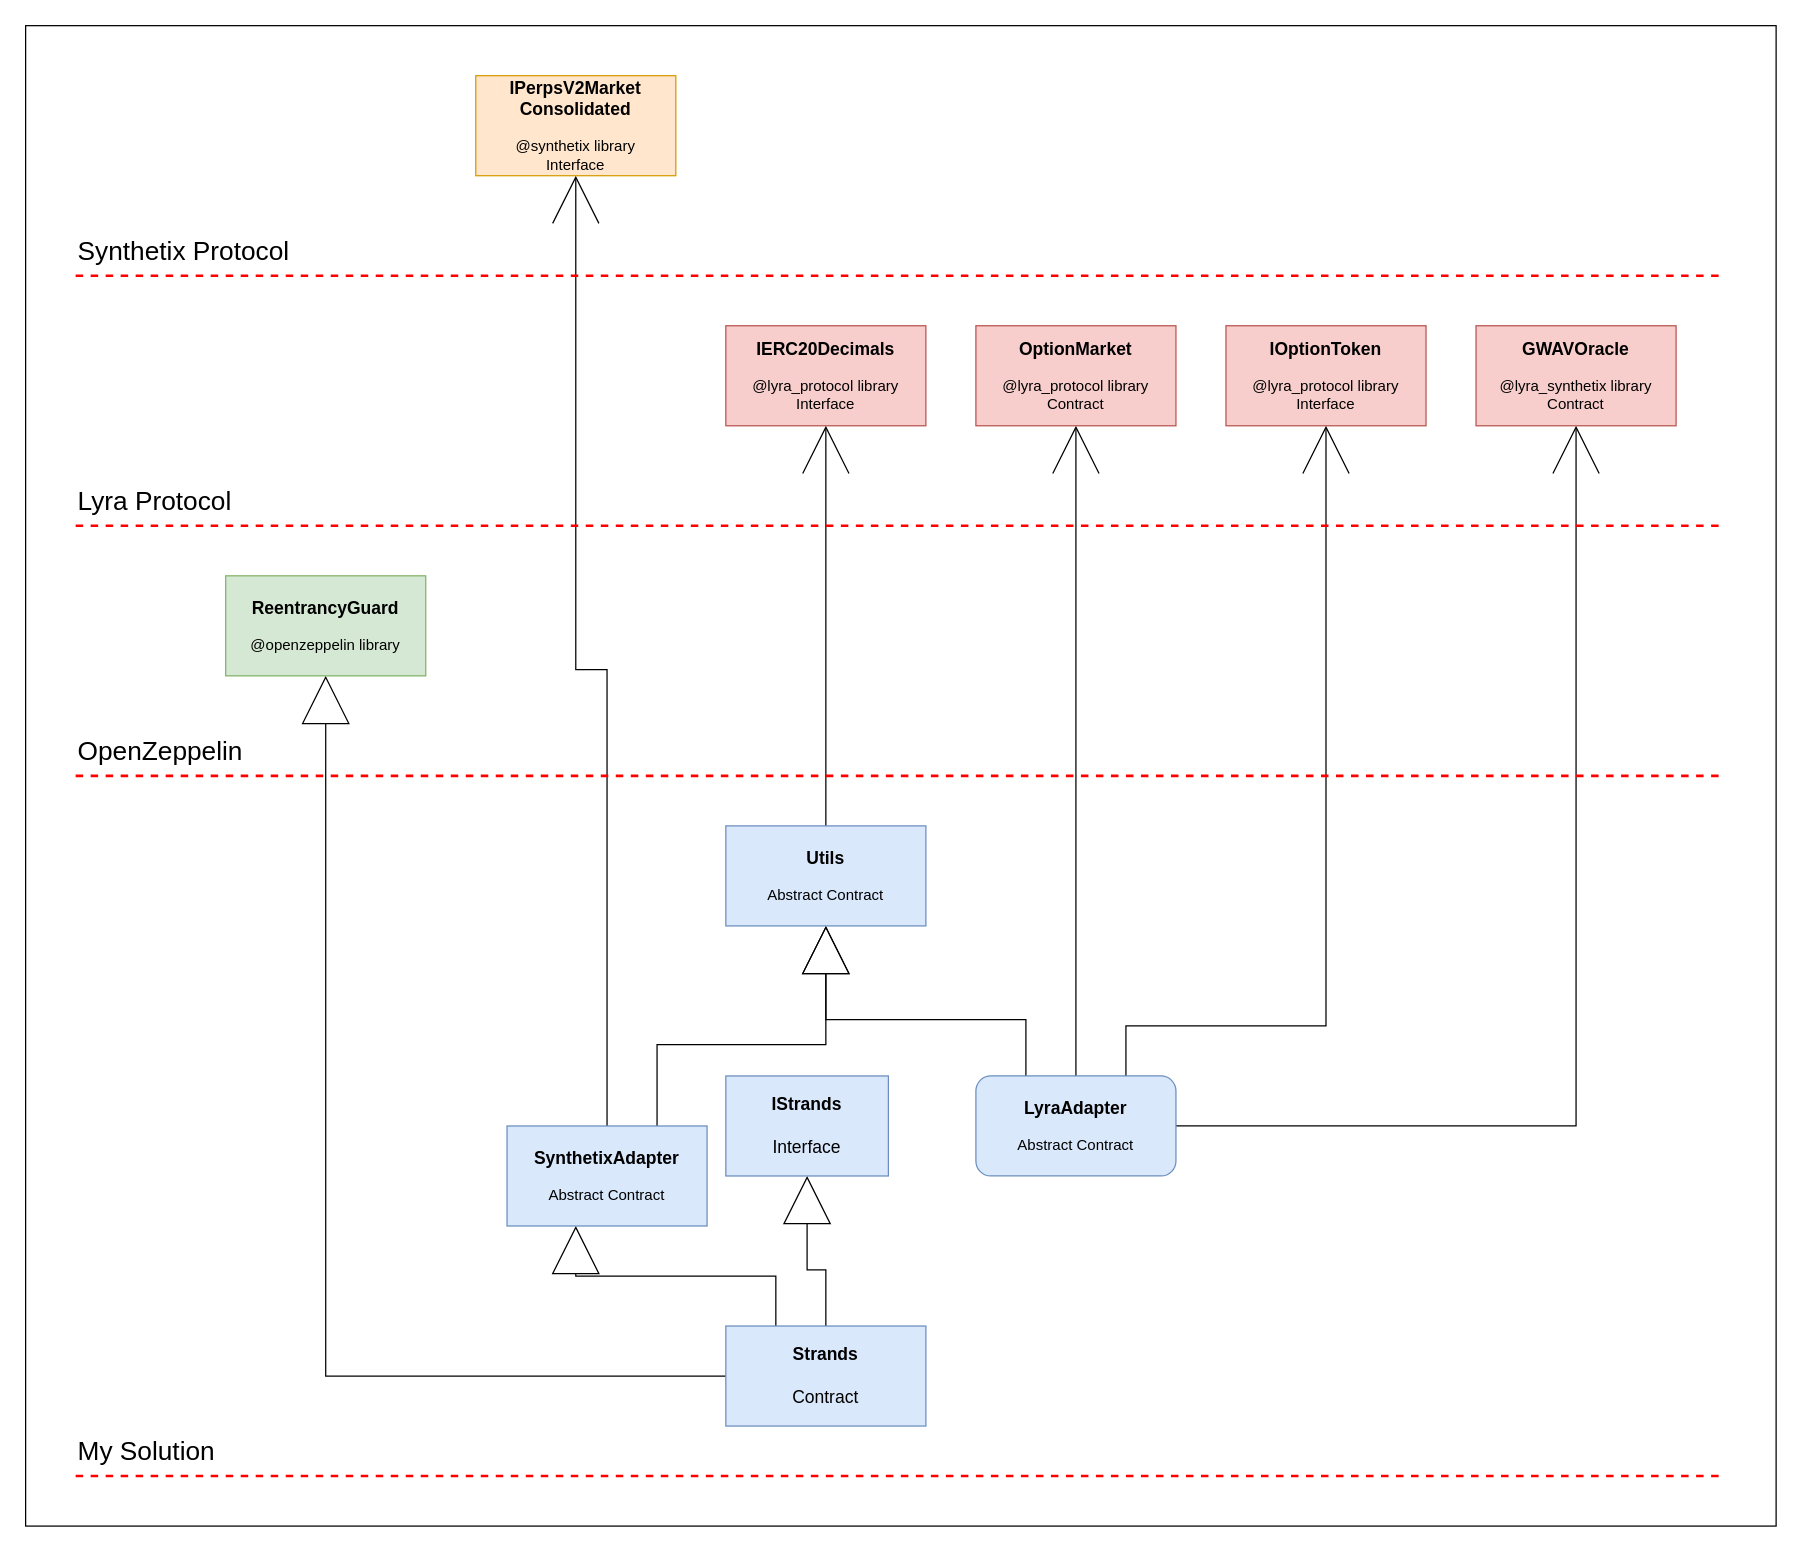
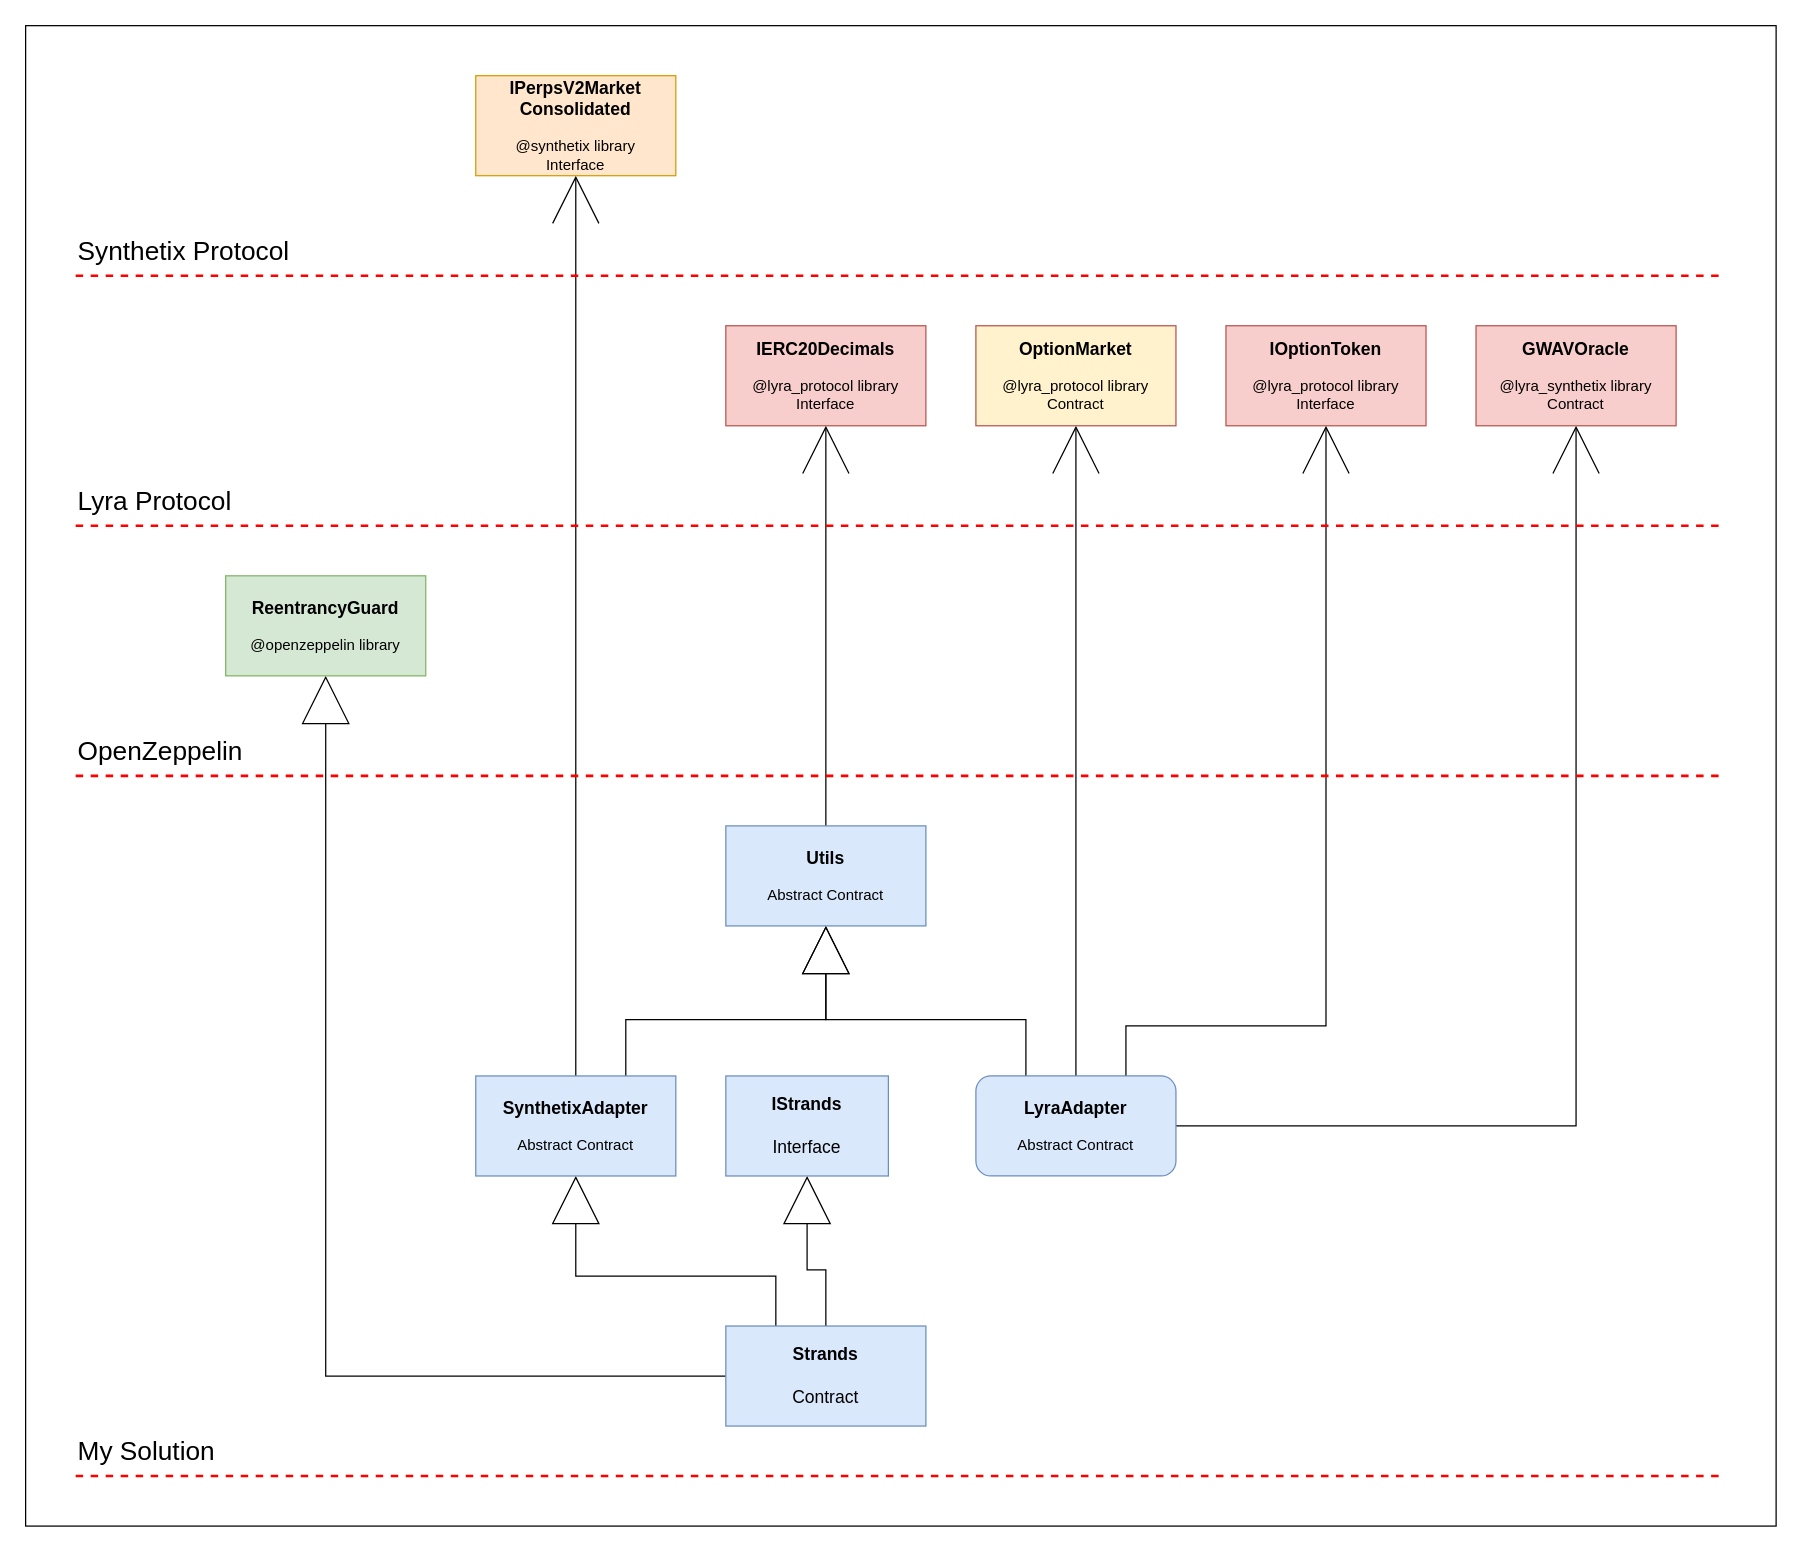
(1076, 376) -> (1076, 376)
(607, 1176) -> (576, 1126)
